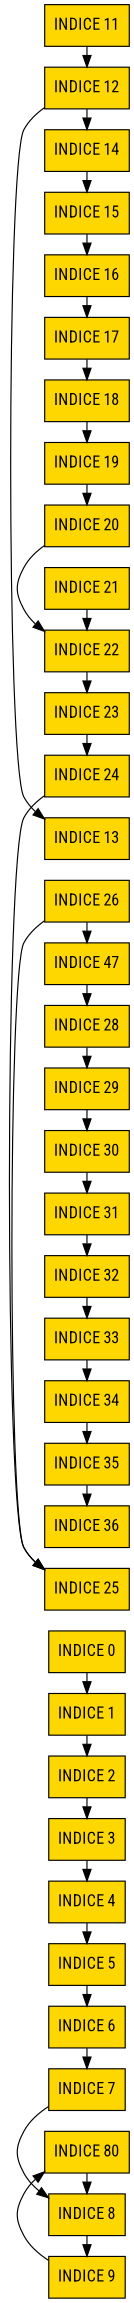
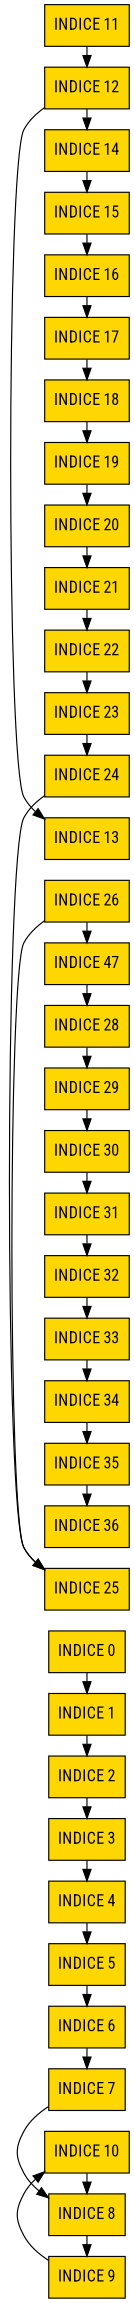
(19, 580) -> (87, 551)
(87, 2152) -> (87, 2152)
